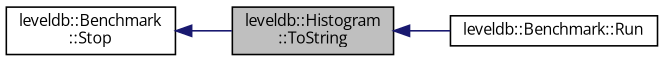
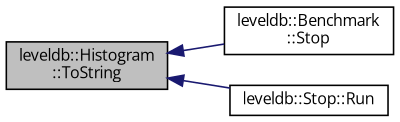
(212, 31) -> (204, 47)
(554, 31) -> (309, 100)
